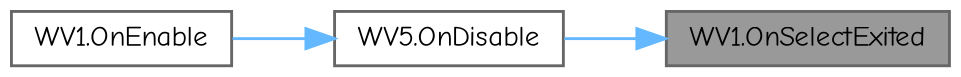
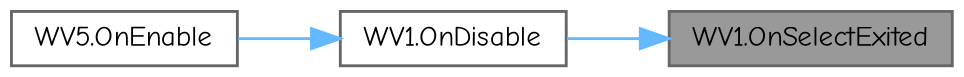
(122, 39) -> (124, 39)
(449, 39) -> (453, 39)
